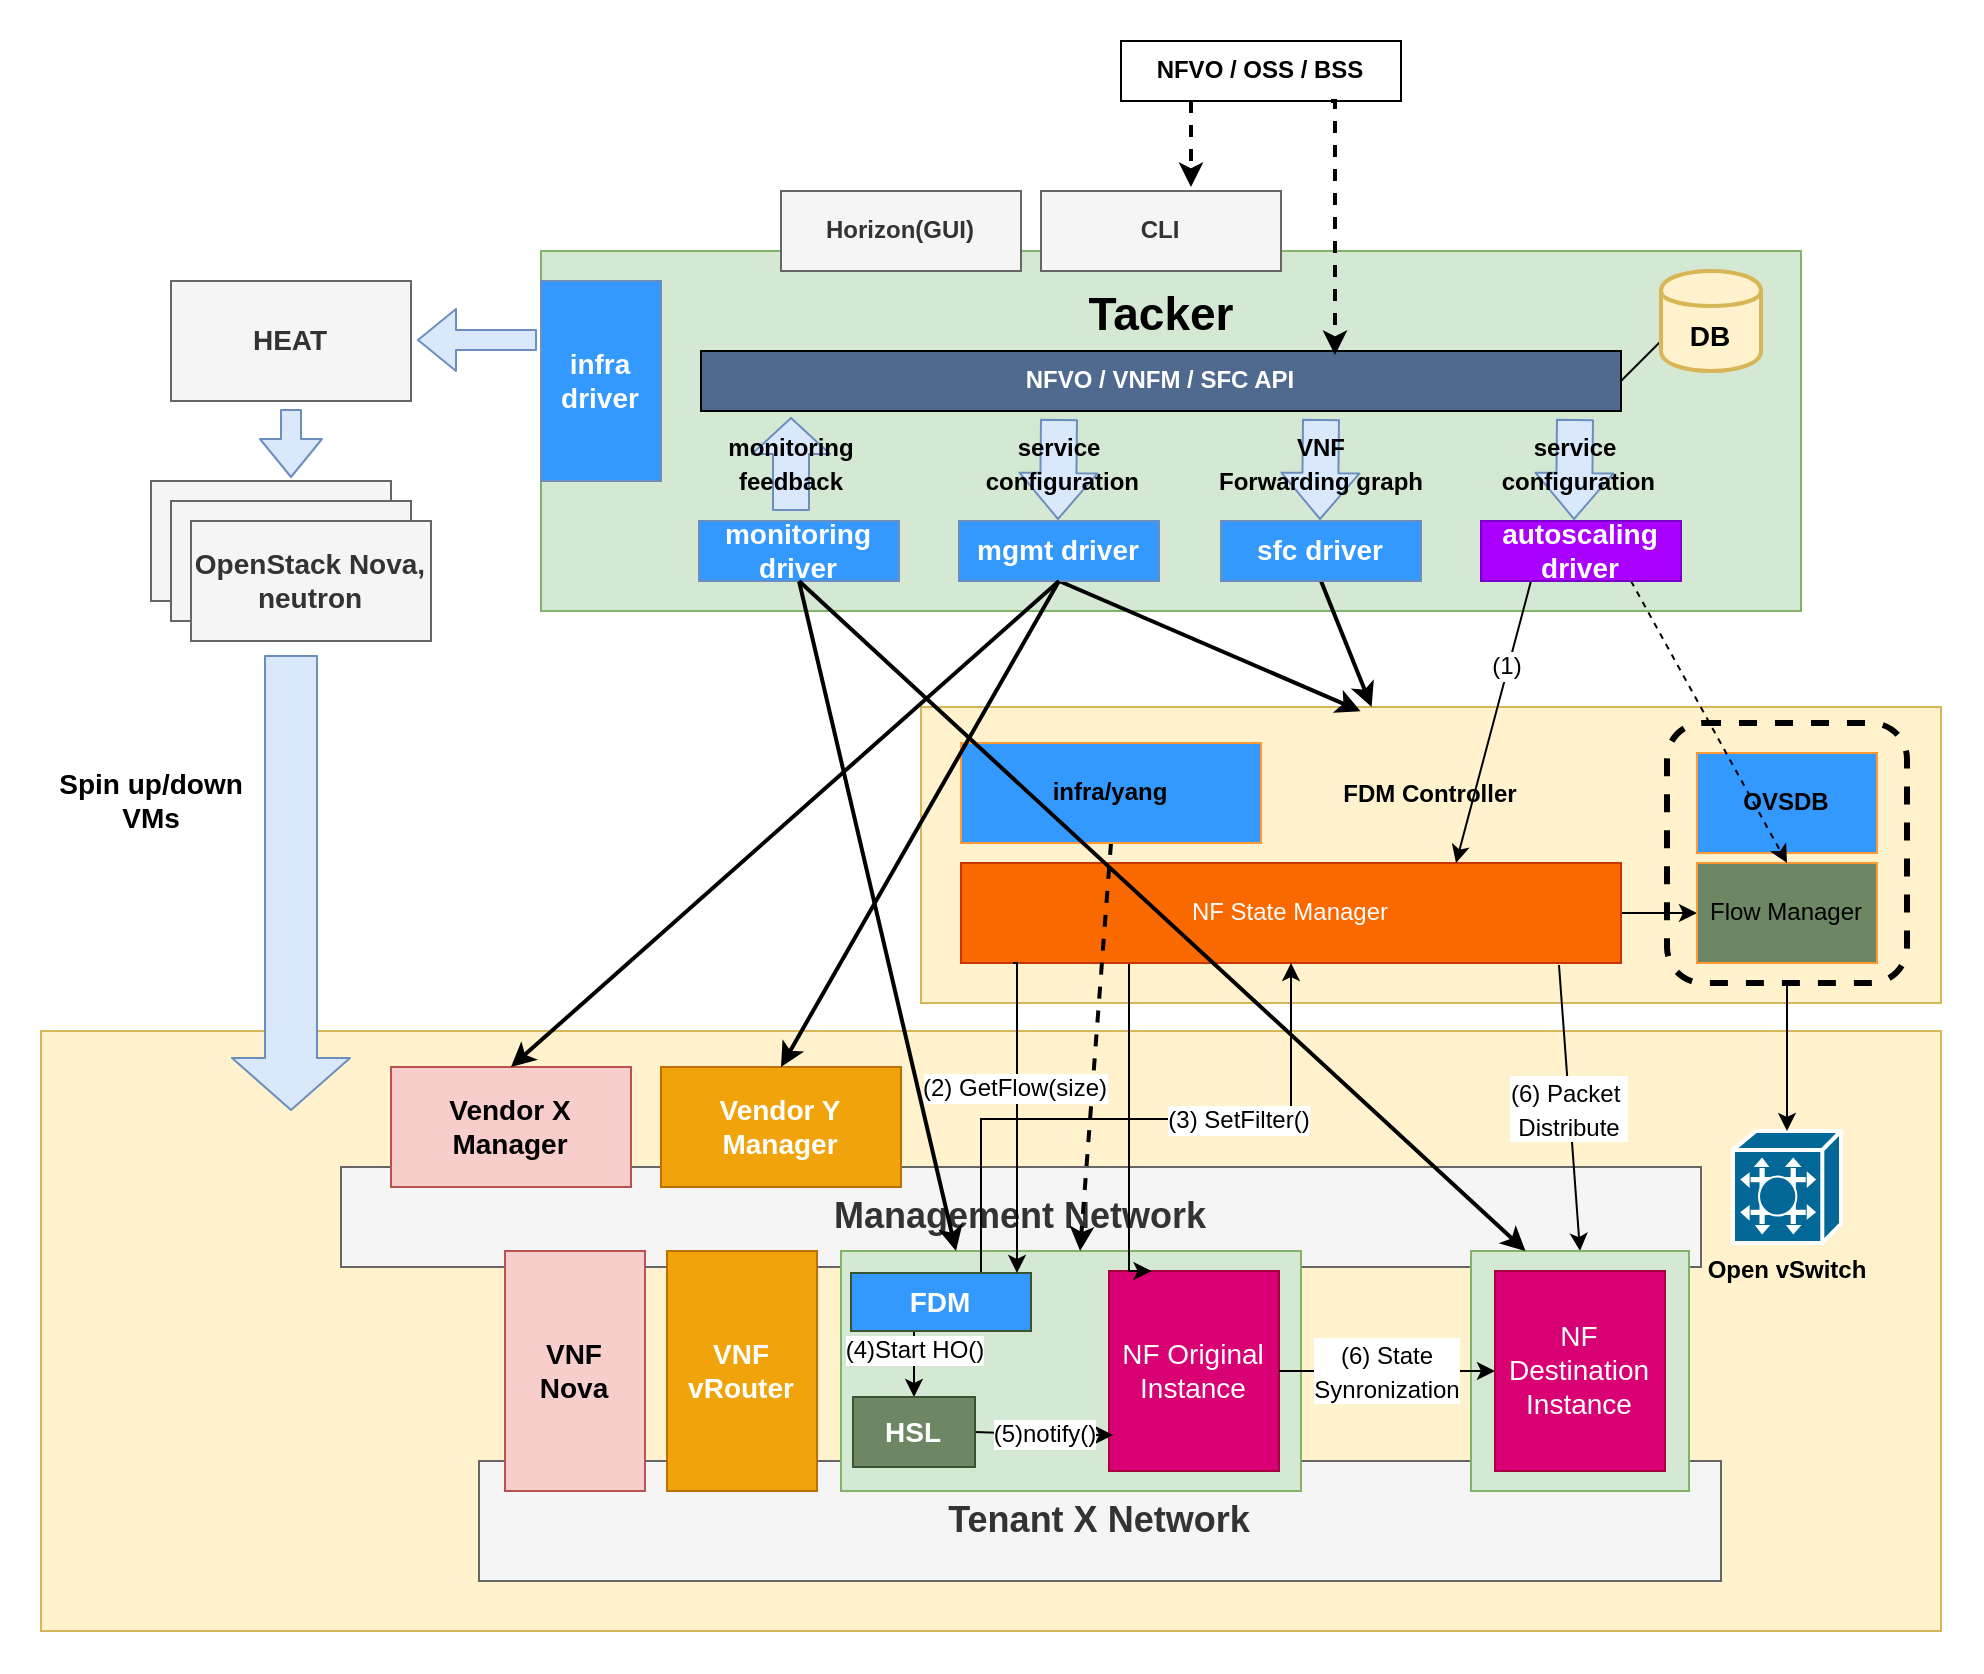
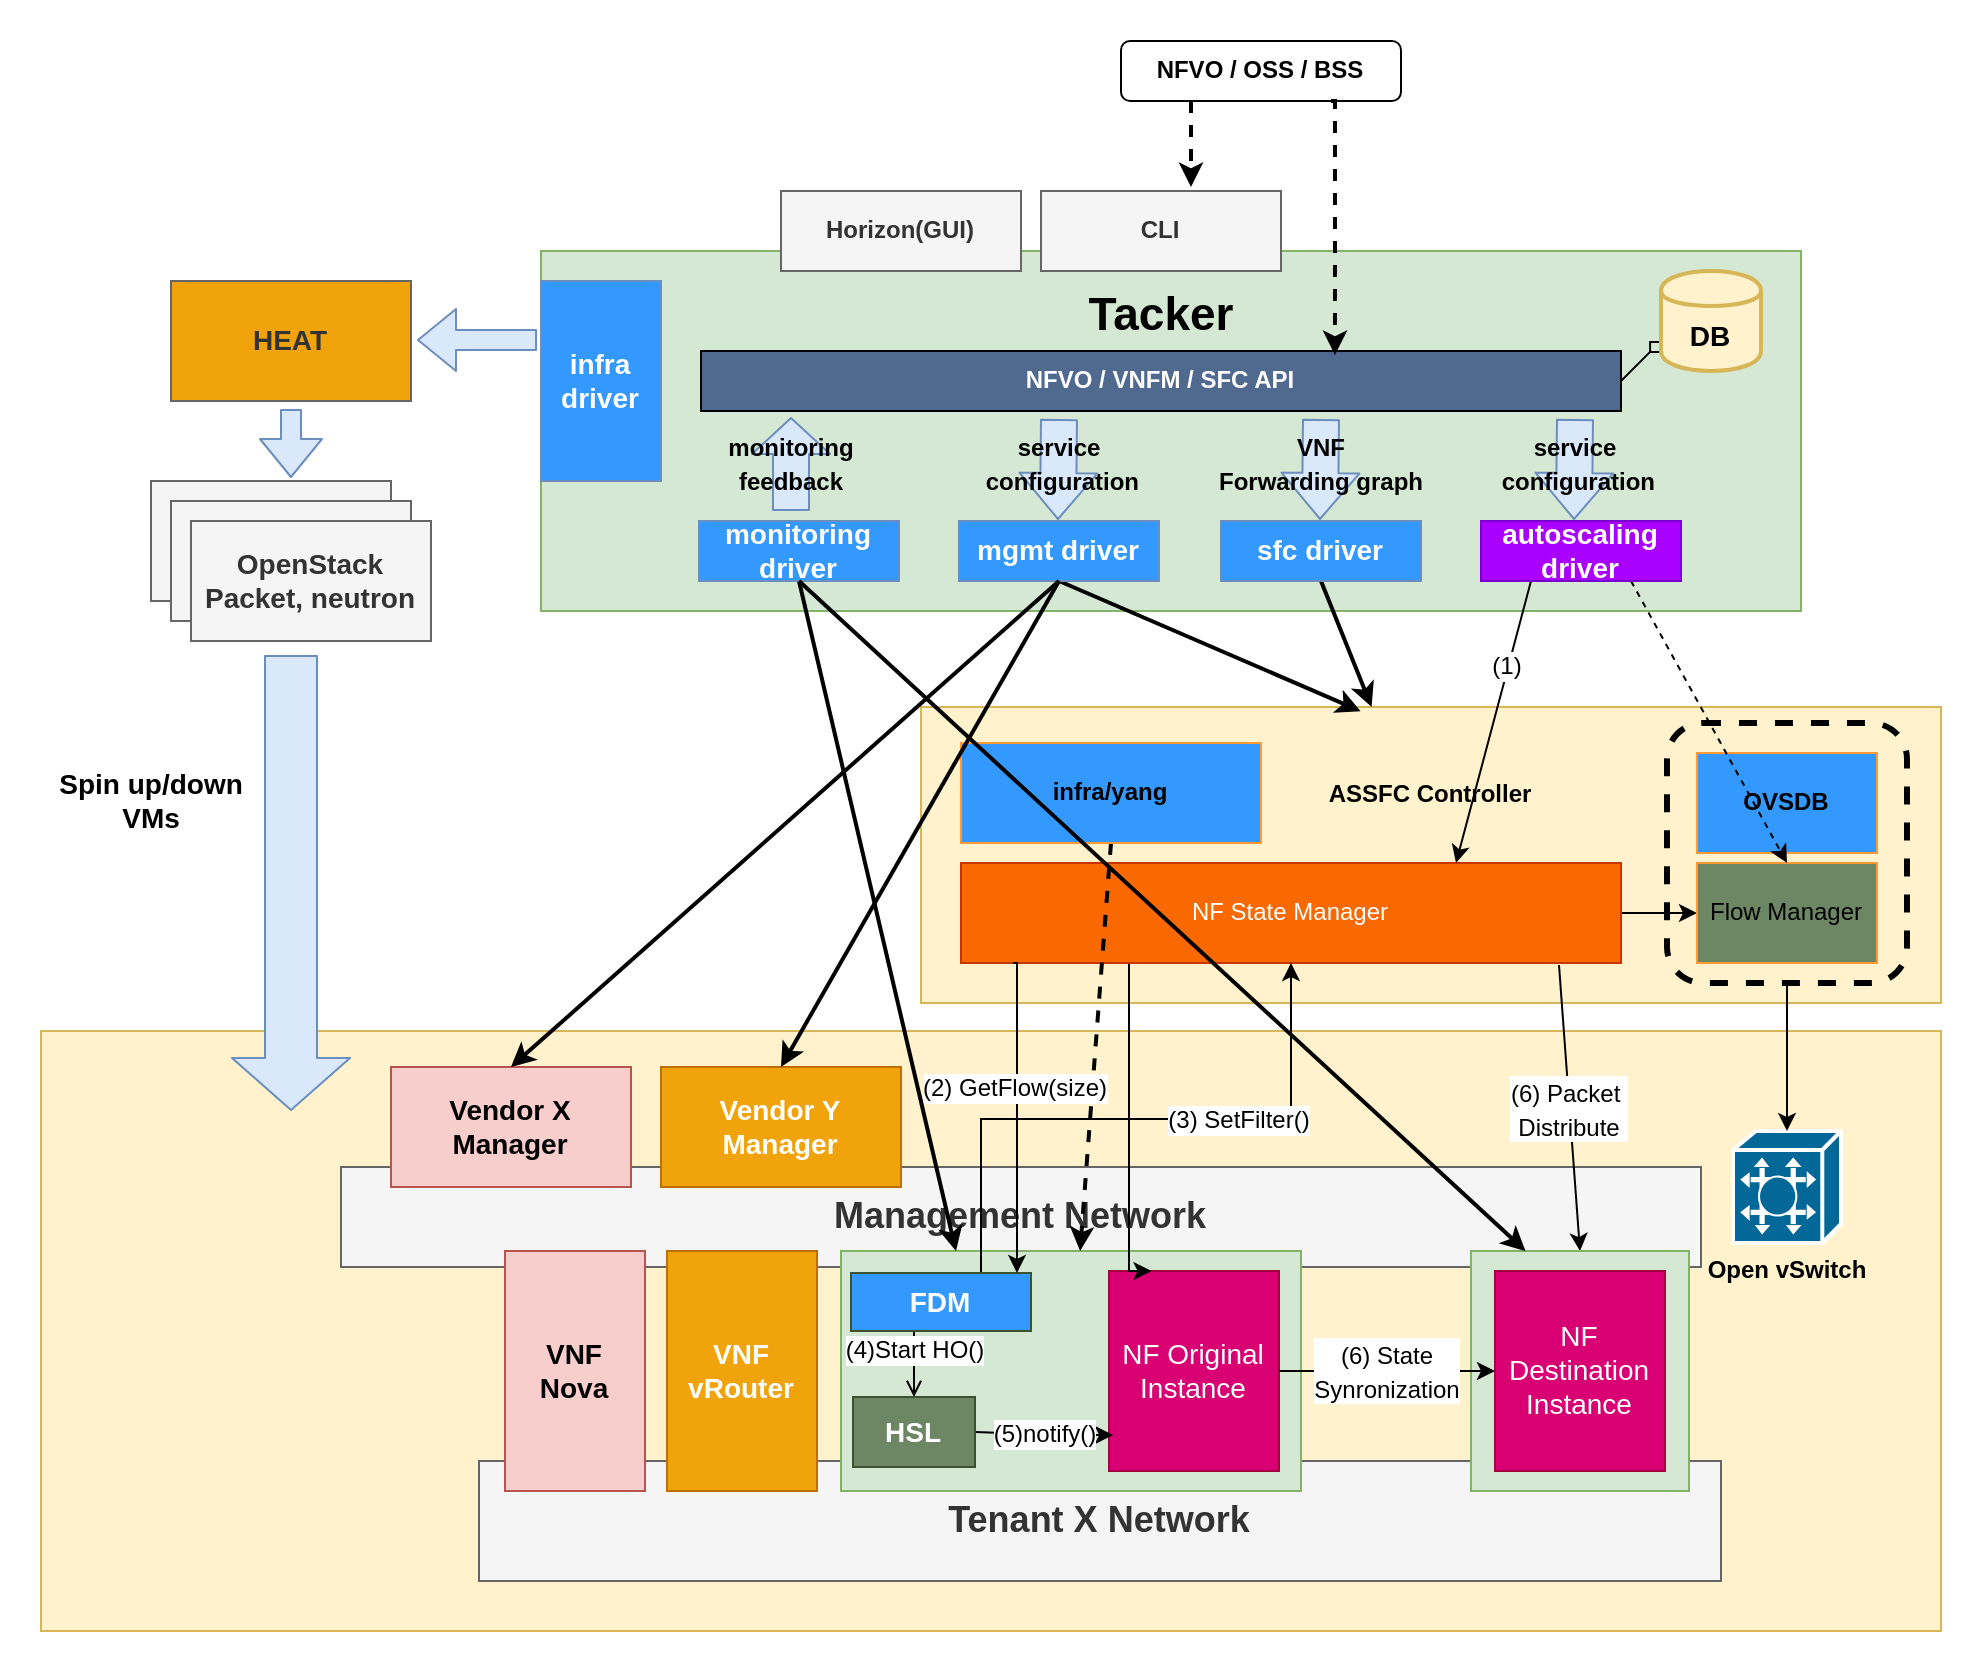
(1261, 71) -> (1261, 71)
(291, 341) -> (291, 341)
(1655, 347) -> (1649, 353)
(311, 581) -> (311, 581)
(1431, 795) -> (1431, 795)
(914, 1382) -> (914, 1384)
